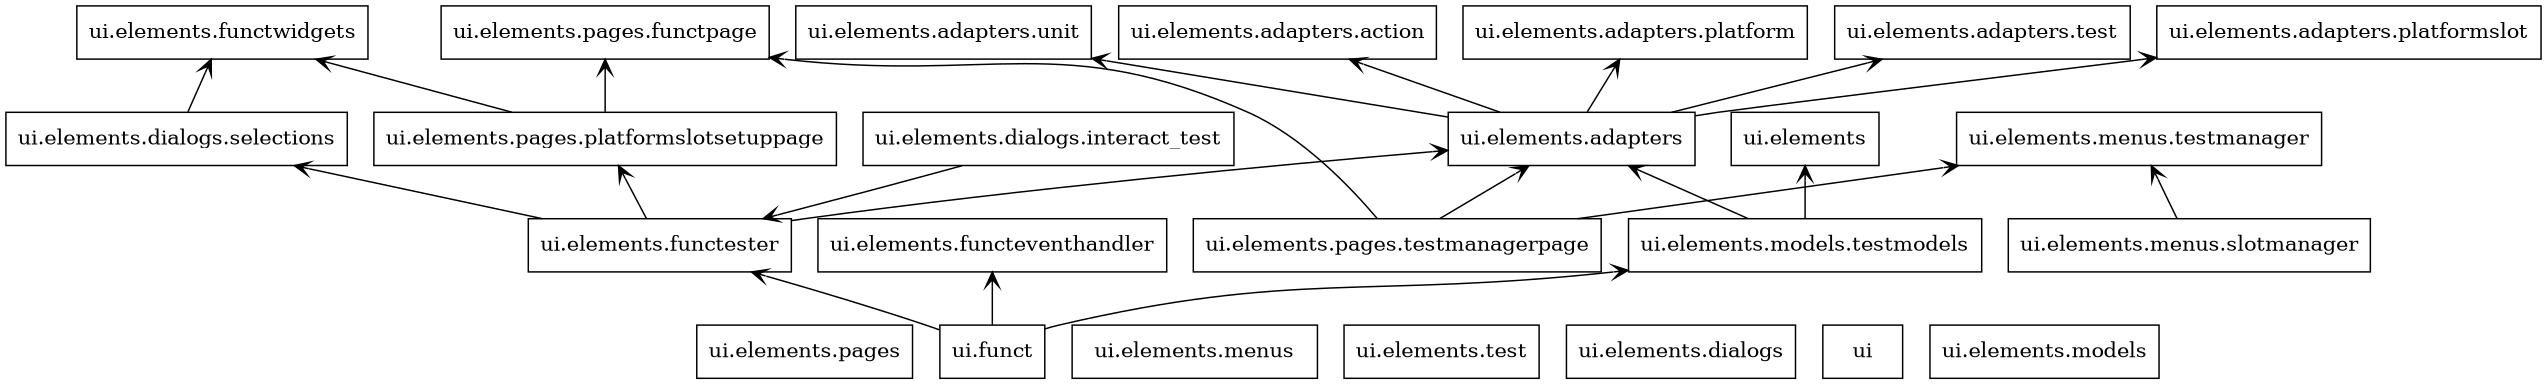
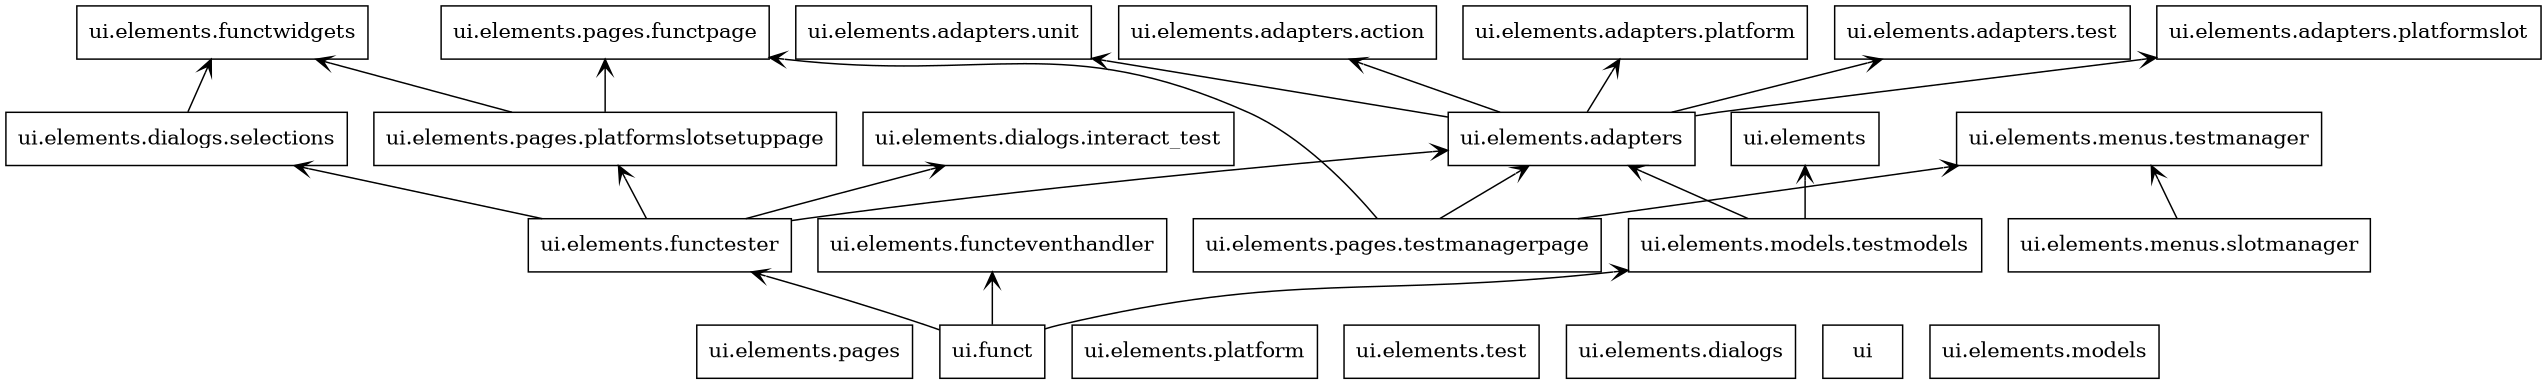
(870, 191) -> (838, 194)
(1195, 352) -> (1195, 352)
